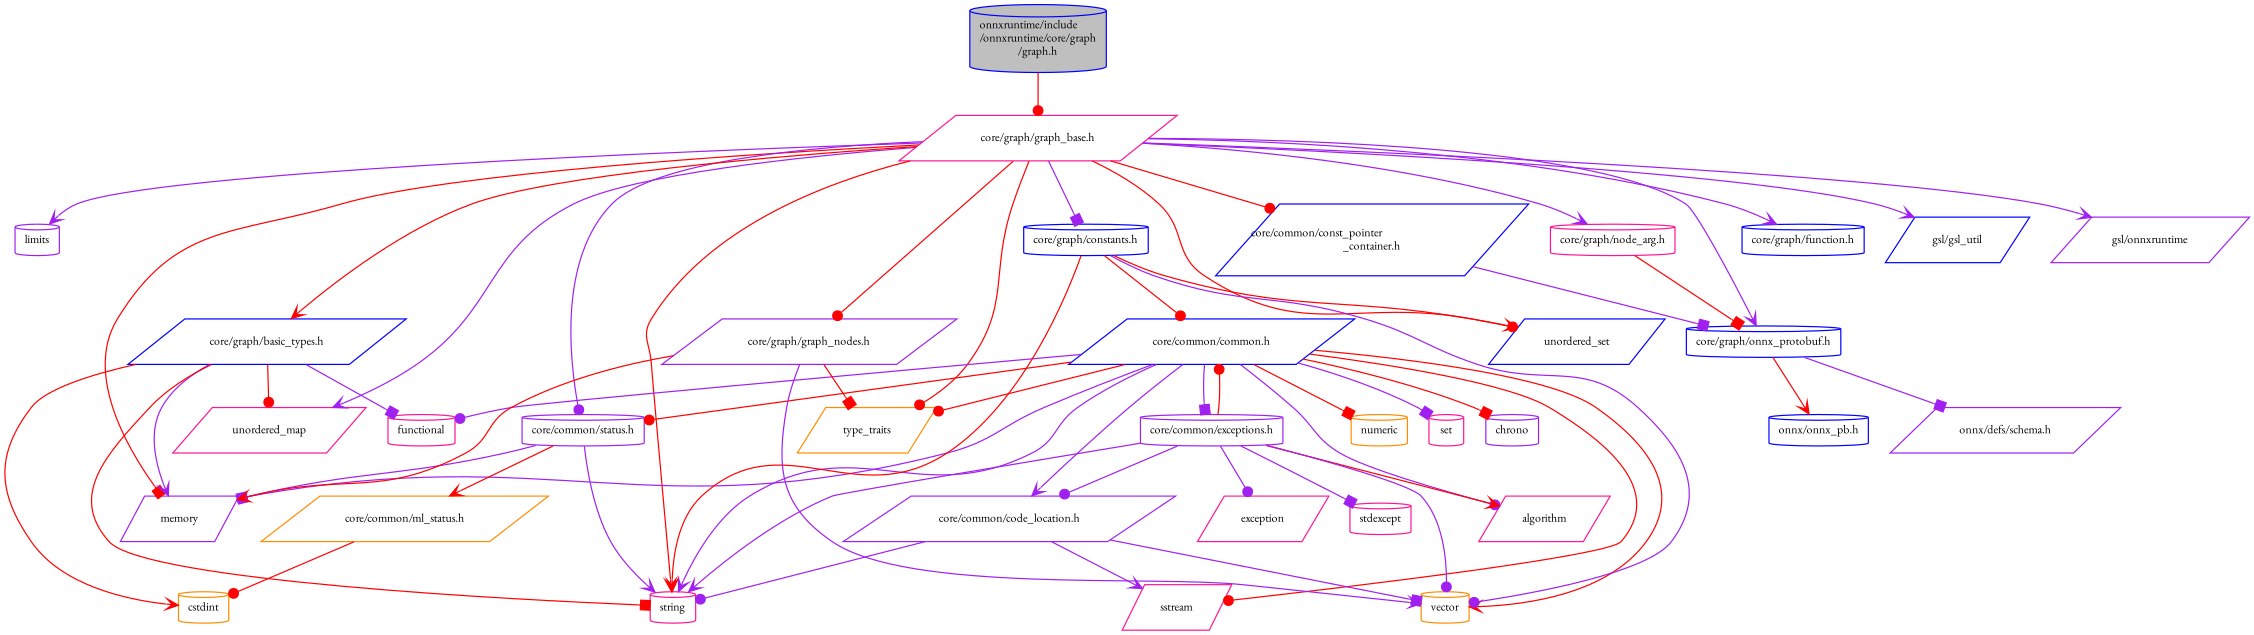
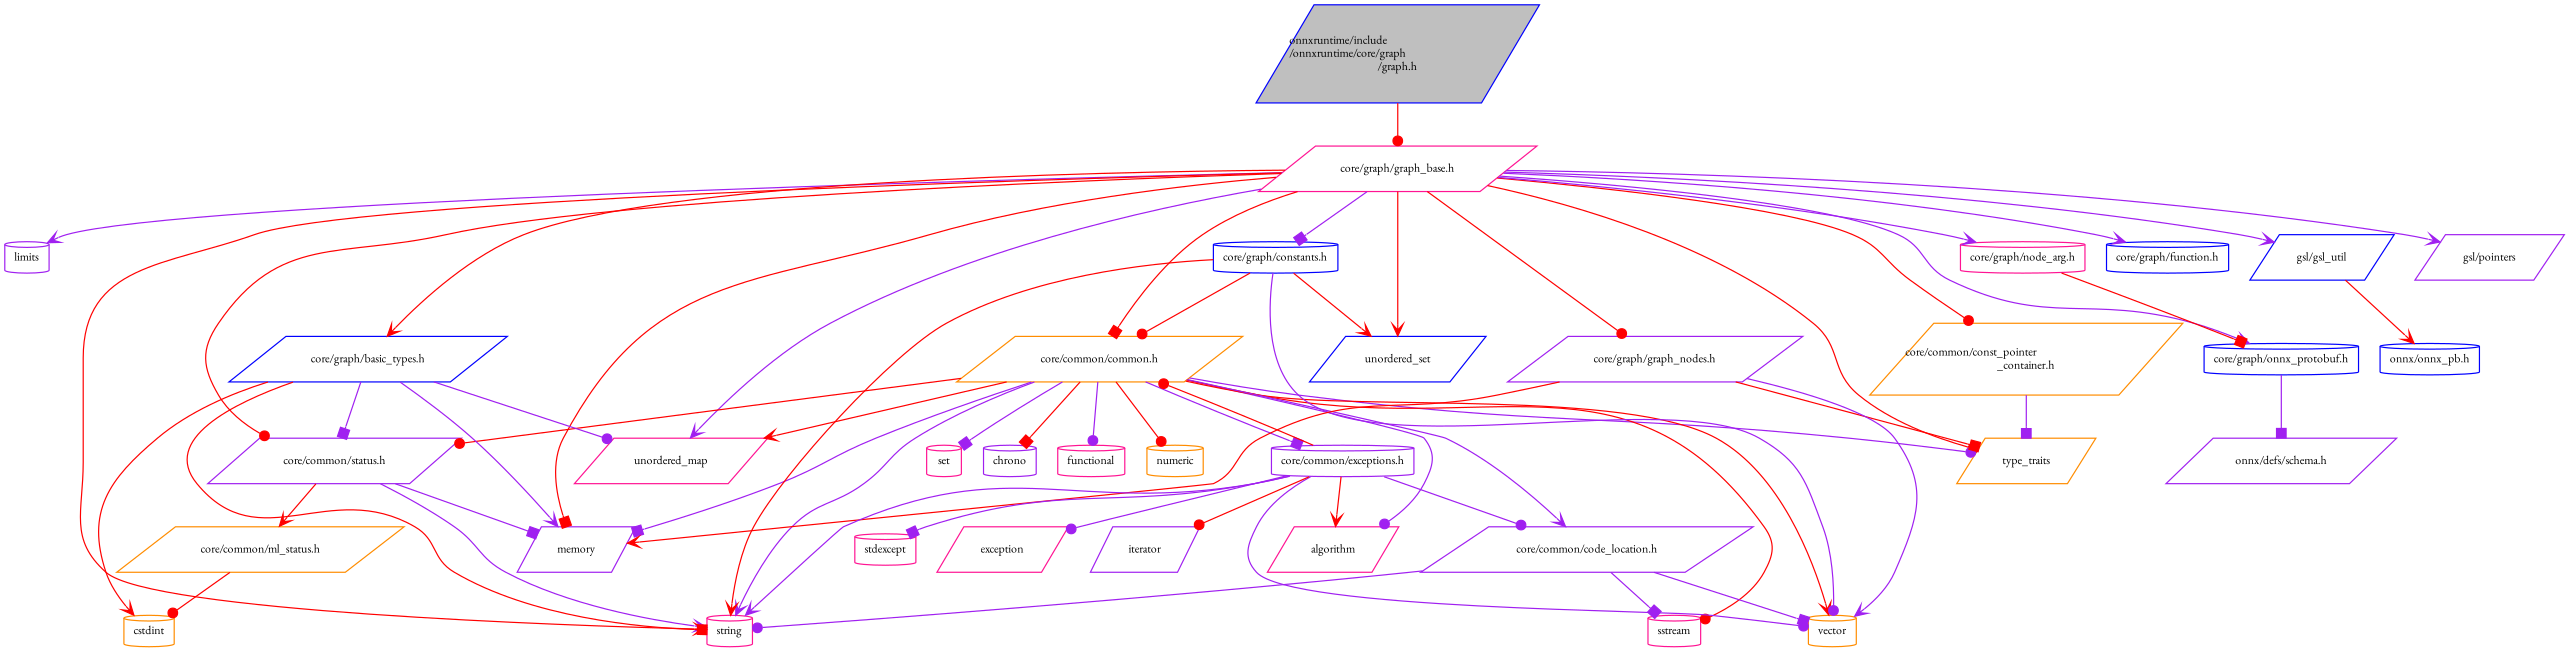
(1038, 39) -> (1398, 54)
(624, 195) -> (791, 197)
none -> (1195, 240)
(1372, 240) -> (2026, 359)
(2150, 240) -> (2490, 257)
(1584, 295) -> (2026, 411)
(1282, 309) -> (1398, 258)
(1212, 342) -> (1100, 359)
(268, 381) -> (518, 410)
(1788, 381) -> (2375, 308)
(346, 387) -> (353, 404)
(1034, 387) -> (1519, 416)
(1298, 387) -> (1137, 410)
none -> (891, 409)
(583, 430) -> (335, 461)
none -> (1145, 550)
(1092, 562) -> (1630, 590)
(1177, 607) -> (1674, 631)
